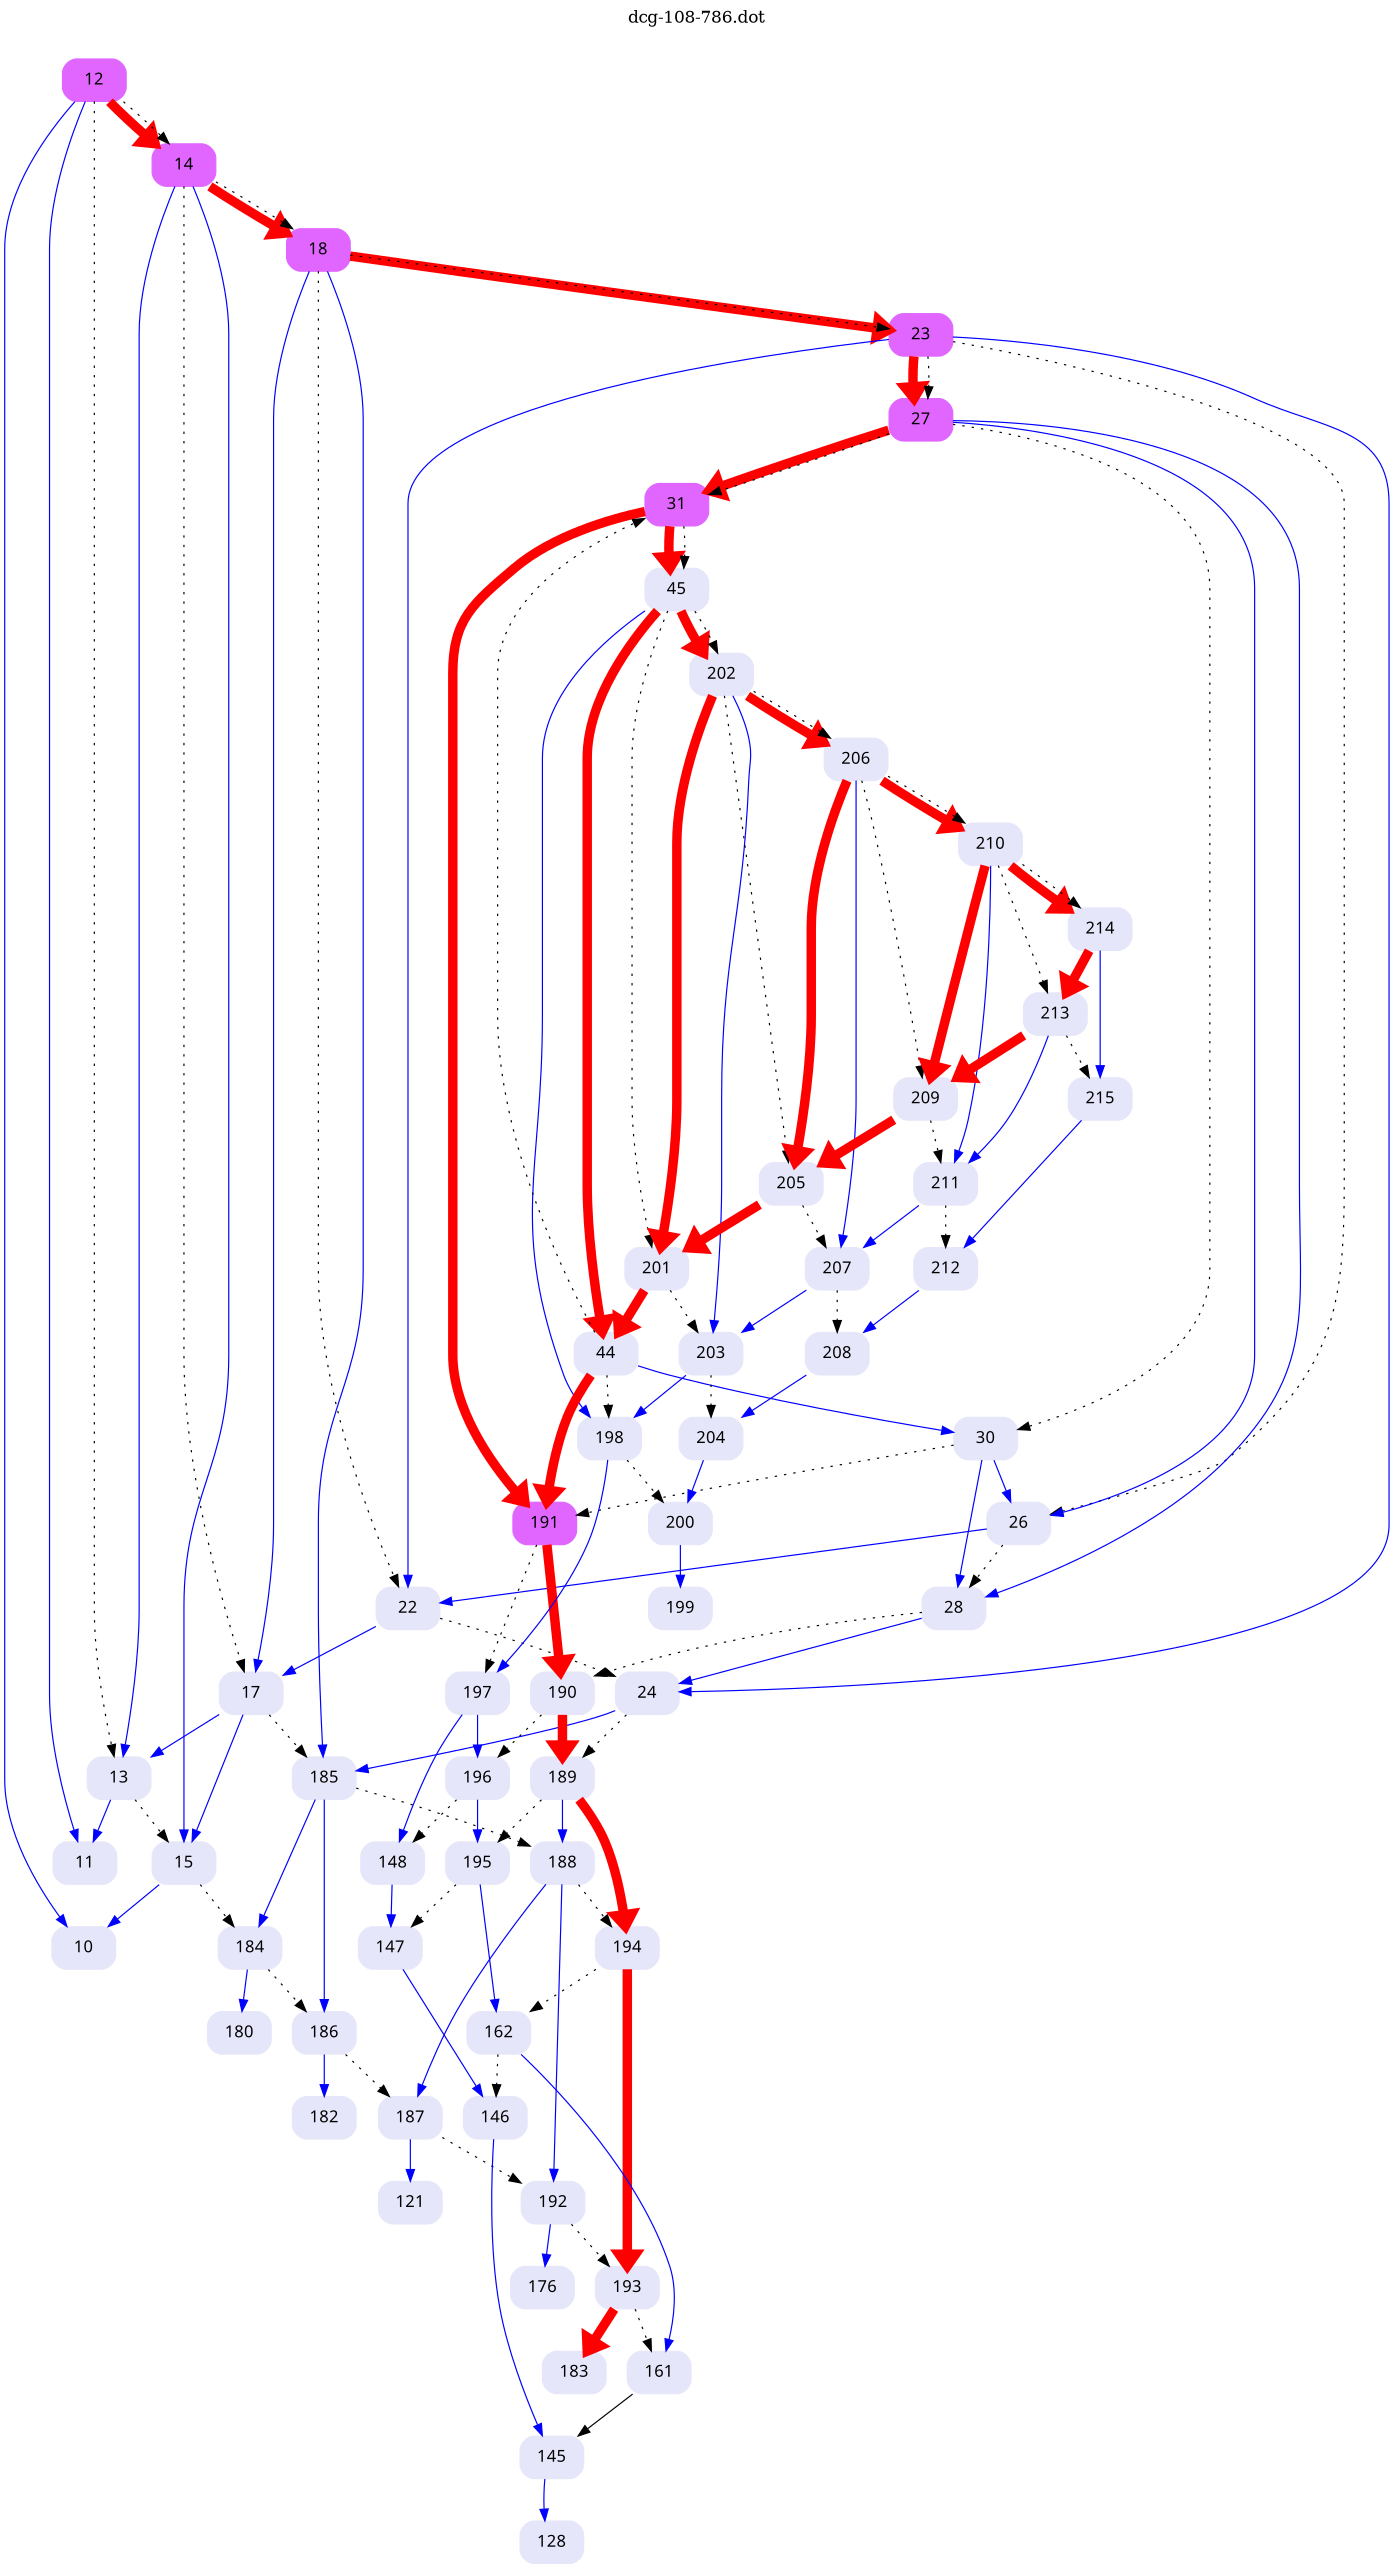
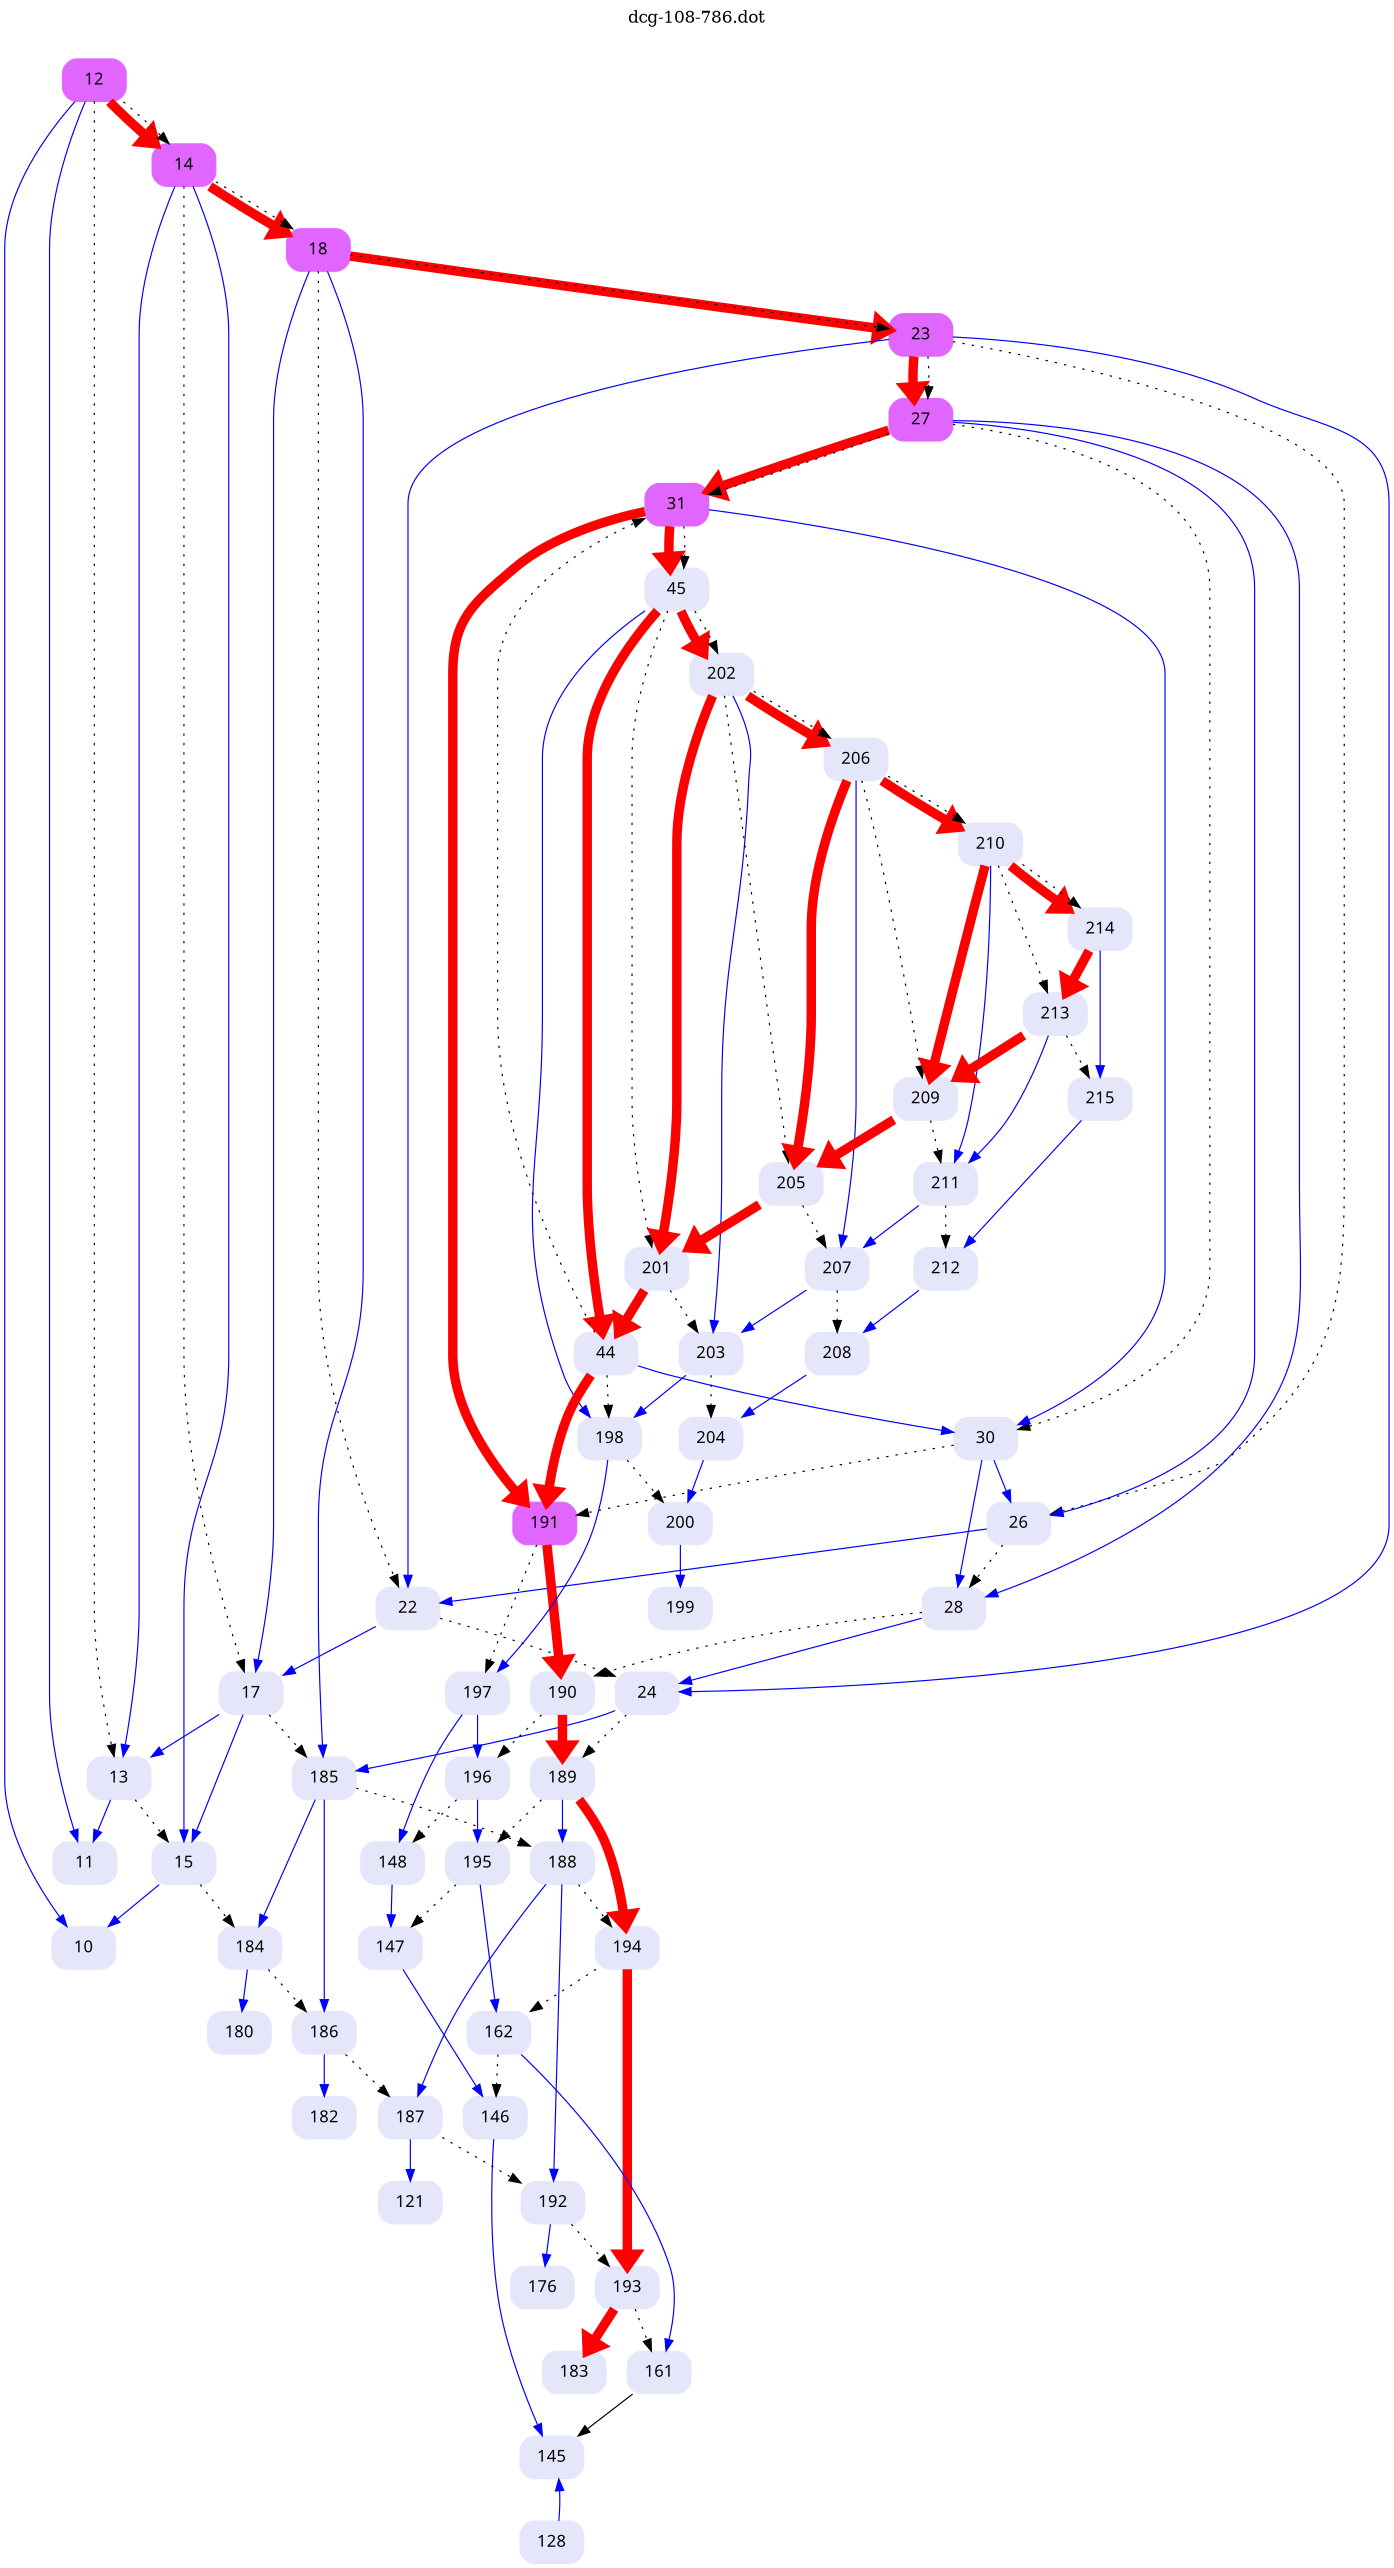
none -> (1165, 827)
(544, 2494) -> (560, 2506)
